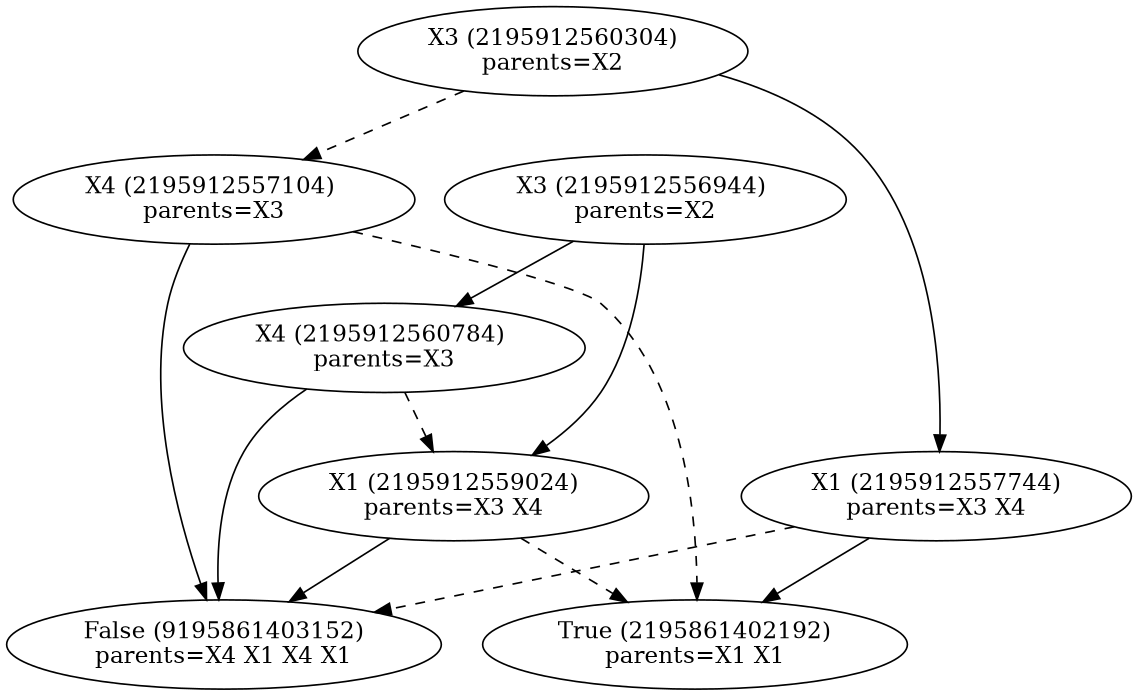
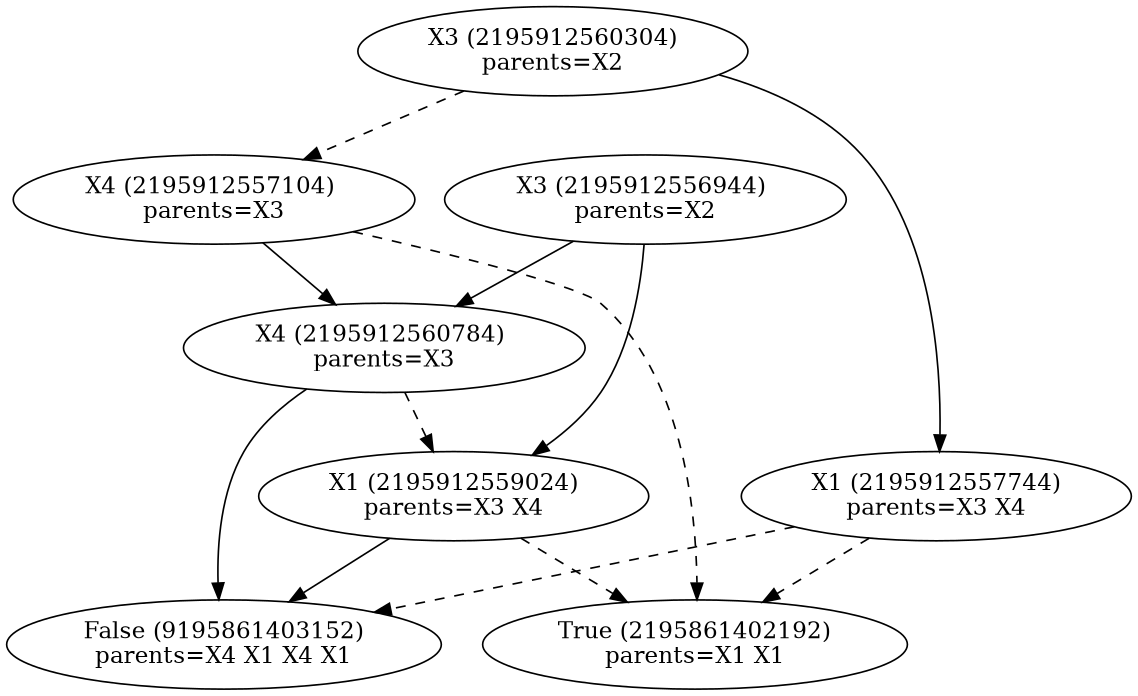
(163, 414) -> (293, 268)
(823, 566) -> (823, 566)
